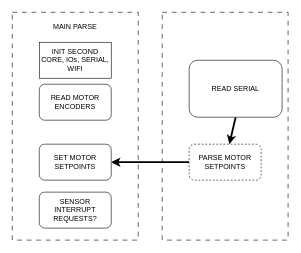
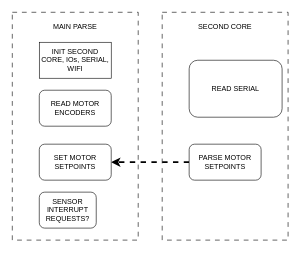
none -> (225, 27)
(75, 102) -> (75, 108)
(233, 127) -> none
(152, 162) -> (152, 162)
(225, 162) -> (225, 162)
(75, 210) -> (68, 210)
